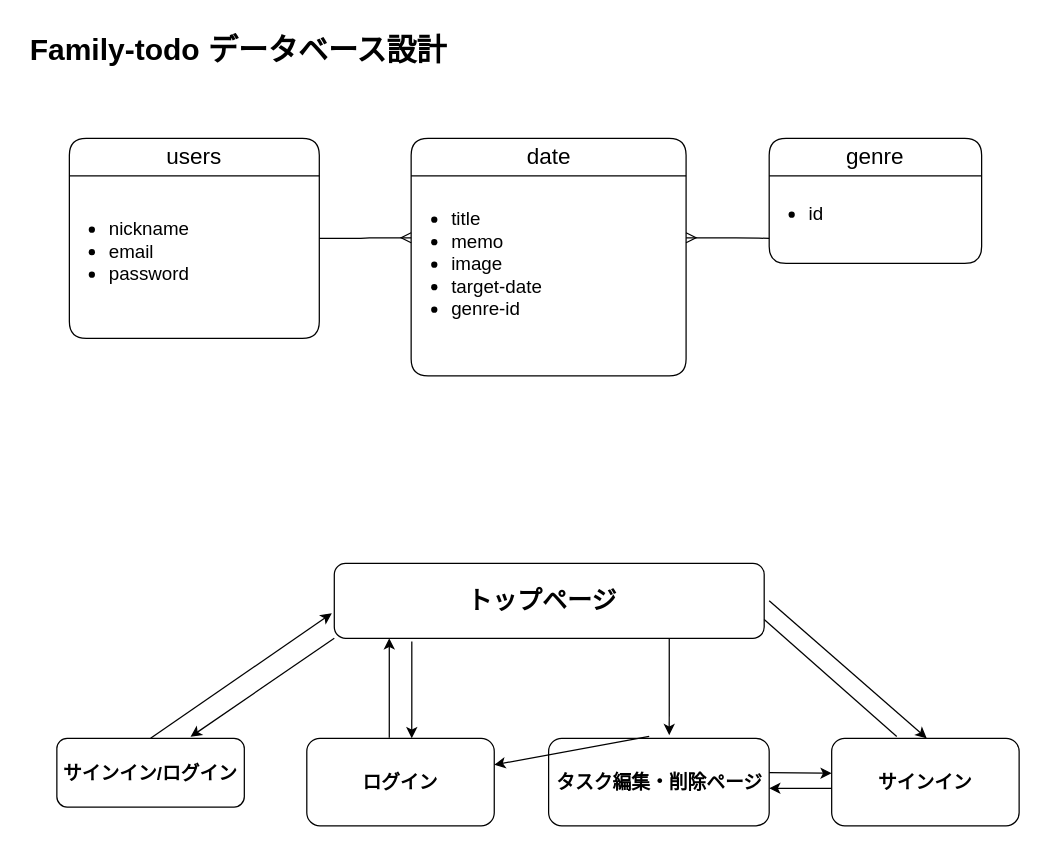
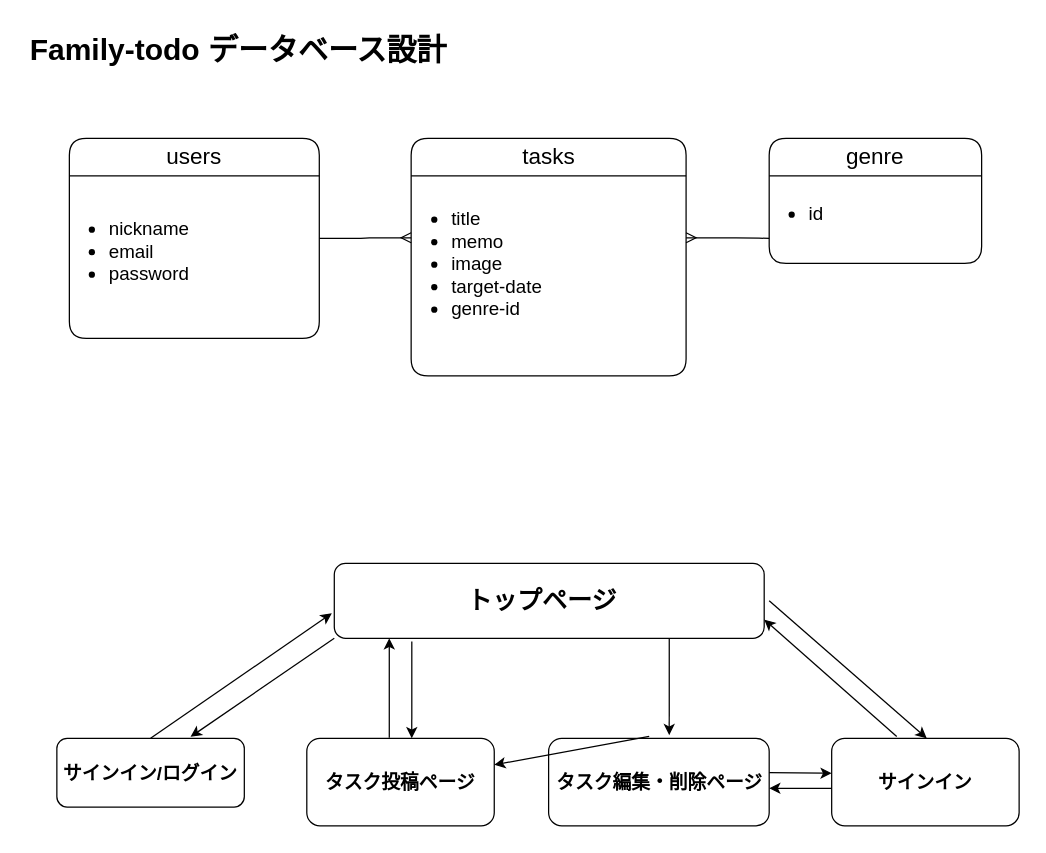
(549, 157) -> (549, 157)
(769, 623) -> (771, 625)
(401, 782) -> (401, 782)
